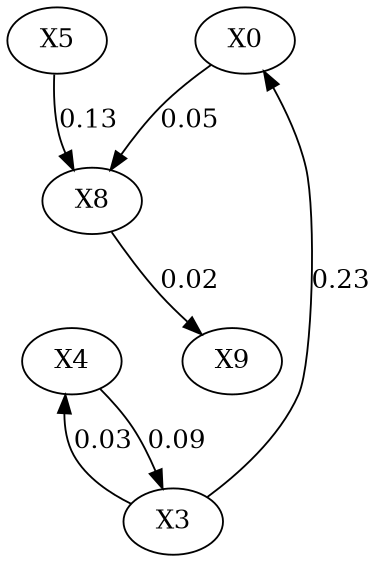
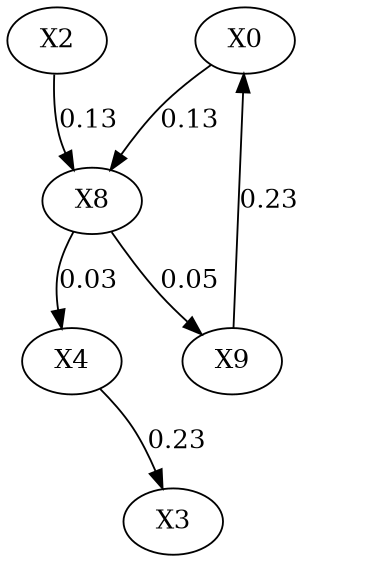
(57, 41) -> (57, 41)
(190, 121) -> (190, 121)
(190, 281) -> (190, 281)
(311, 307) -> (238, 210)
(177, 441) -> (177, 441)
(83, 469) -> (58, 270)
